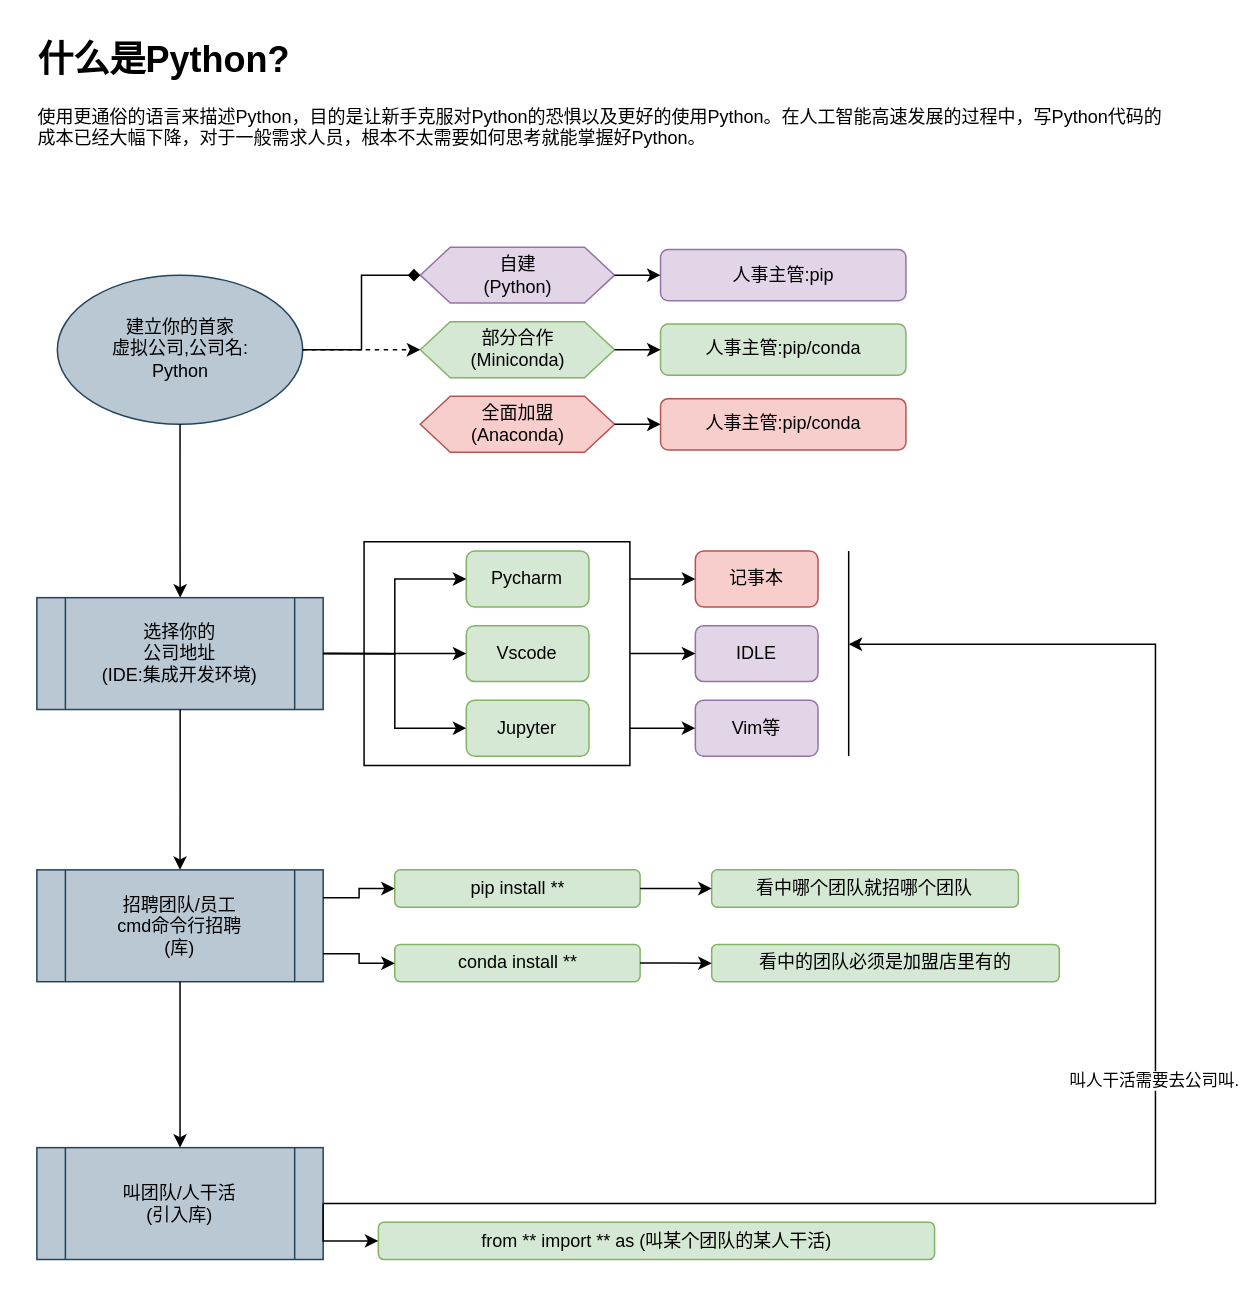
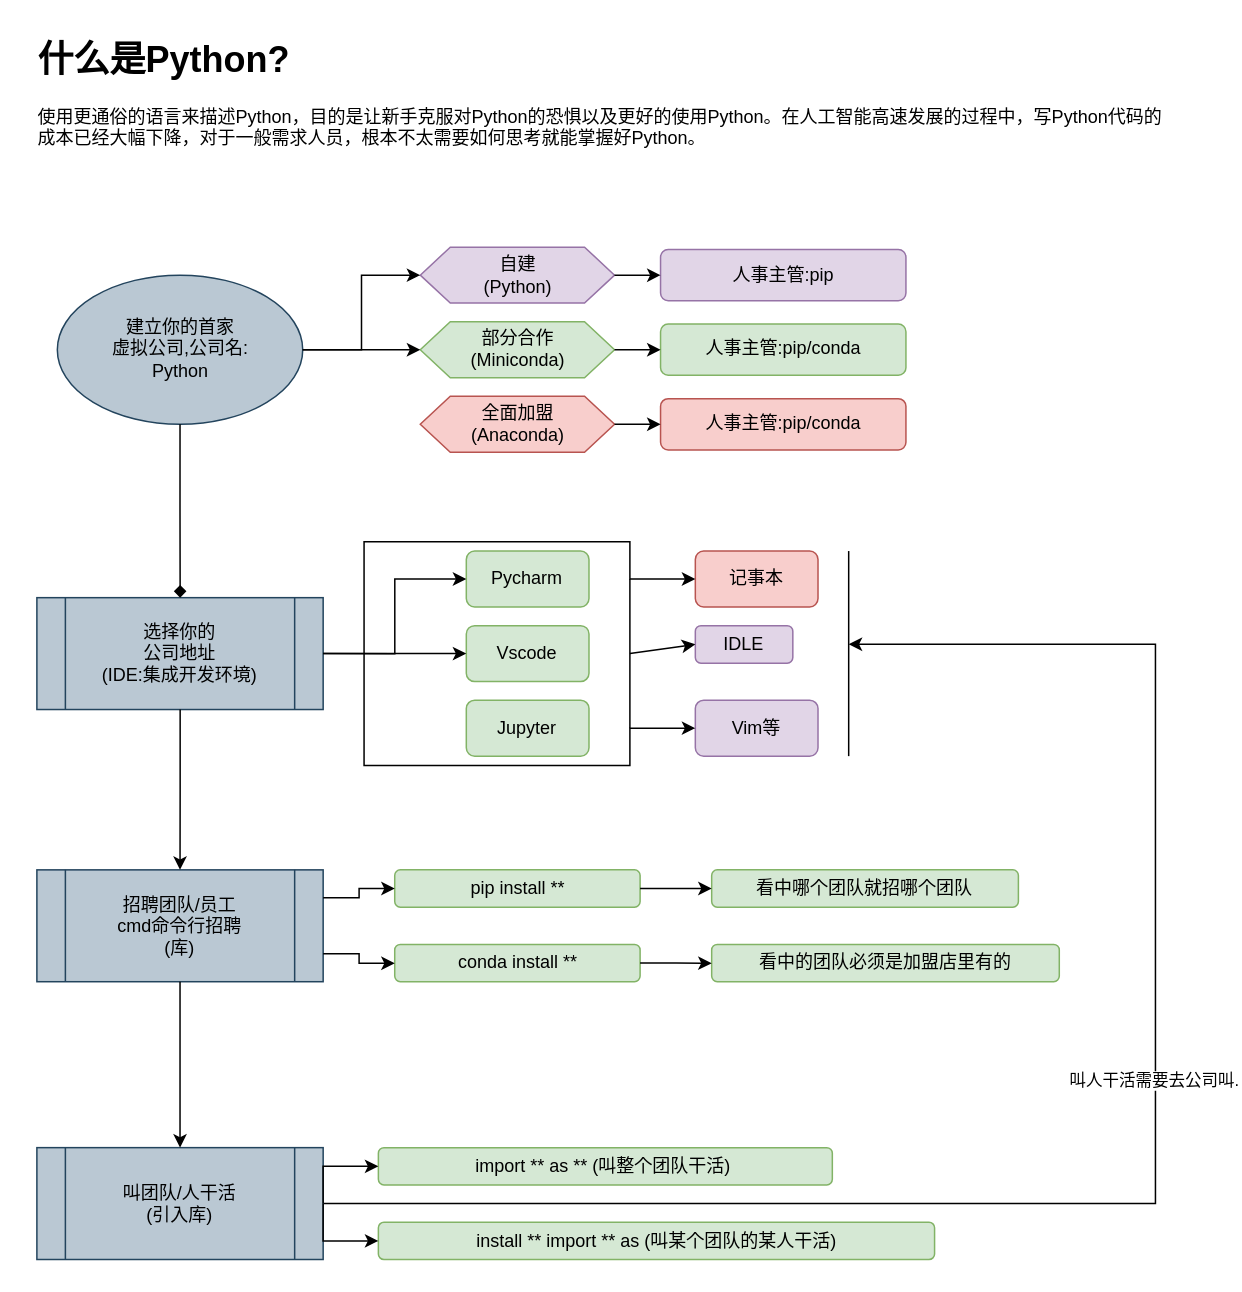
(408, 275) -> (409, 275)
(387, 349) -> (387, 349)
(180, 586) -> (180, 585)
(757, 653) -> (744, 644)
(395, 723) -> none
none -> (344, 1166)
none -> (605, 1166)
(657, 1241) -> (657, 1241)
